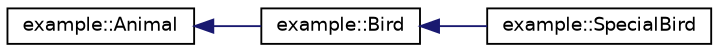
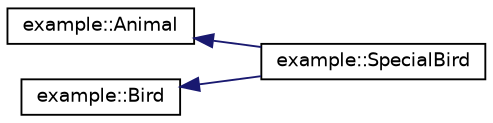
(237, 26) -> (237, 44)
